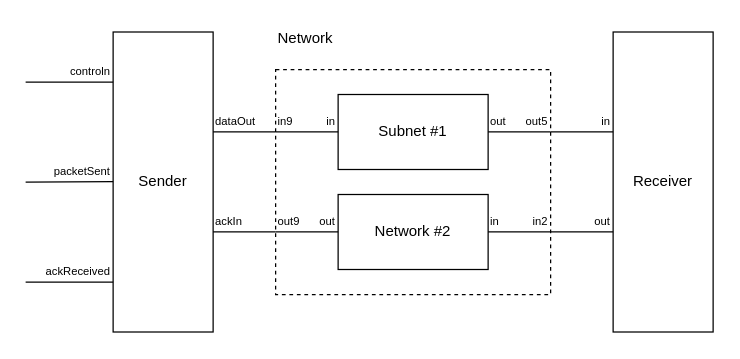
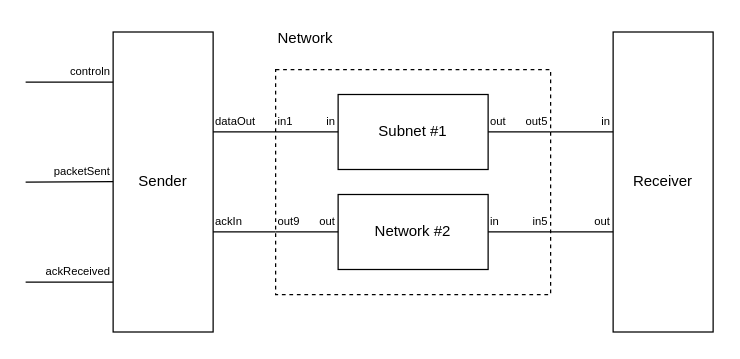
(286, 121) -> (286, 121)
(540, 221) -> (540, 221)
